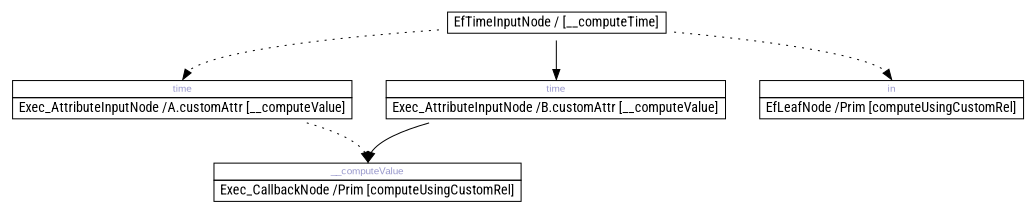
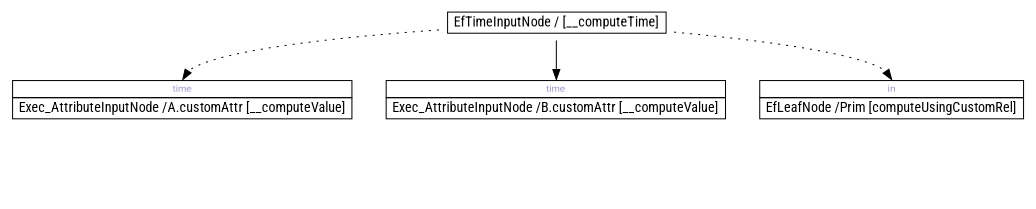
(367, 182) -> none
